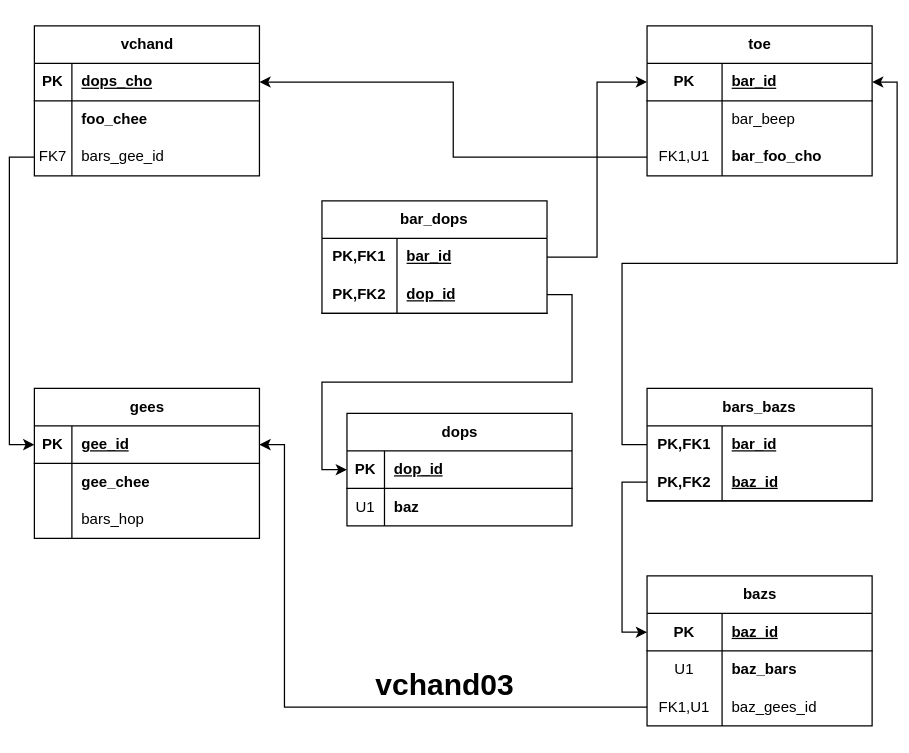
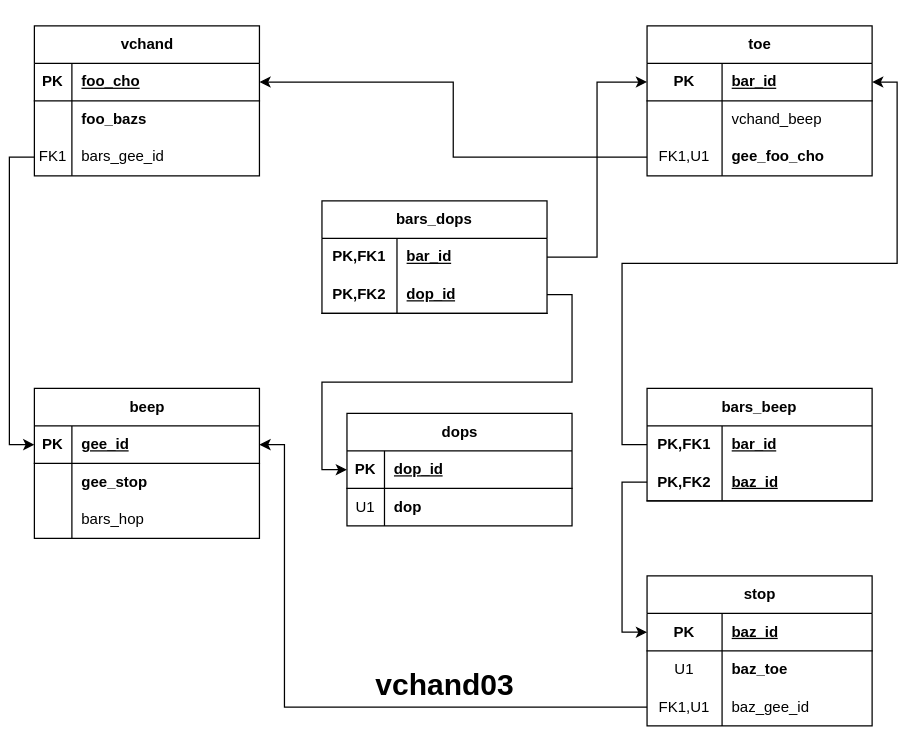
(115, 82) -> (111, 82)
(115, 119) -> (115, 119)
(765, 119) -> (778, 119)
(53, 157) -> (53, 157)
(778, 157) -> (778, 157)
(434, 219) -> (434, 219)
(148, 407) -> (148, 407)
(759, 407) -> (759, 407)
(115, 482) -> (115, 482)
(407, 507) -> (407, 507)
(760, 594) -> (760, 594)
(765, 669) -> (761, 669)
(776, 707) -> (772, 707)
